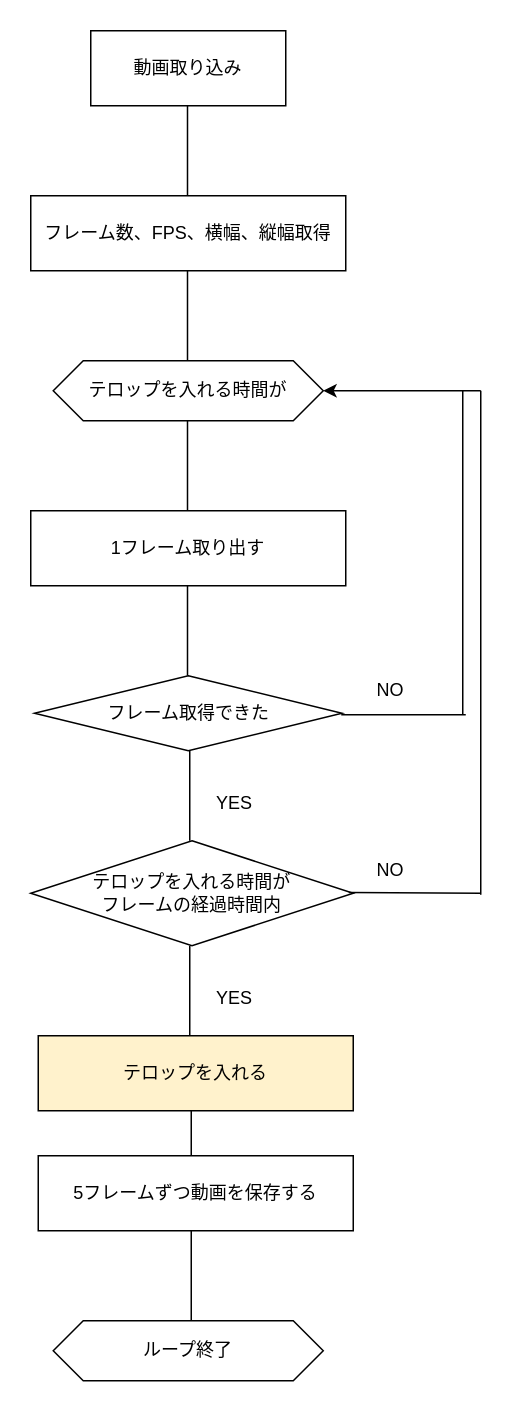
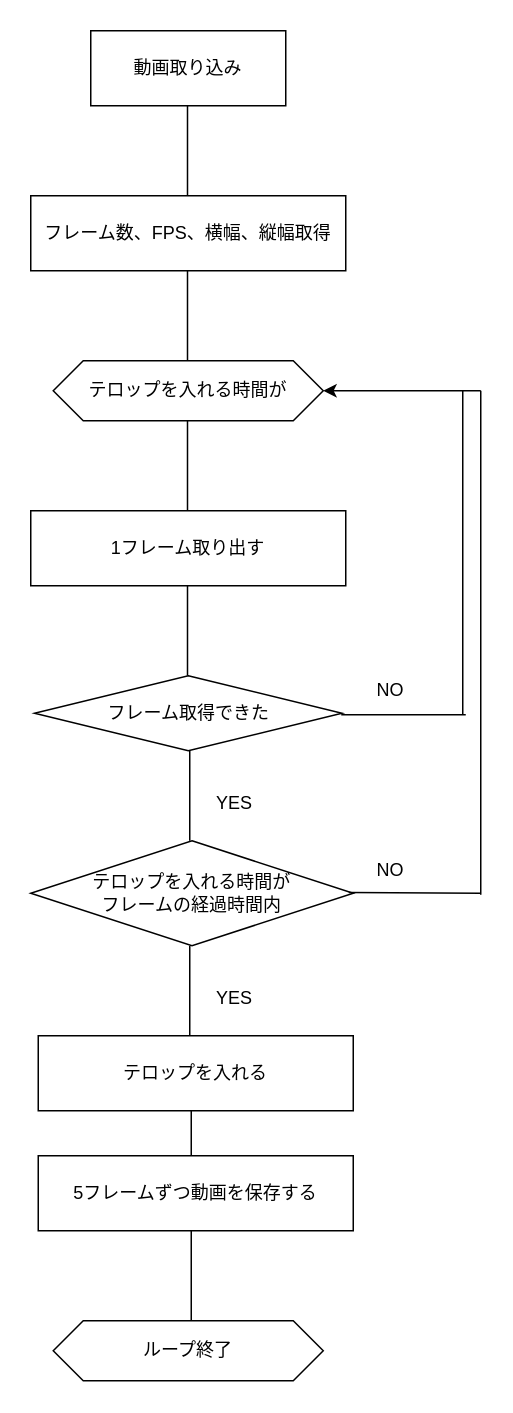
(196, 1073) -> (196, 1073)
